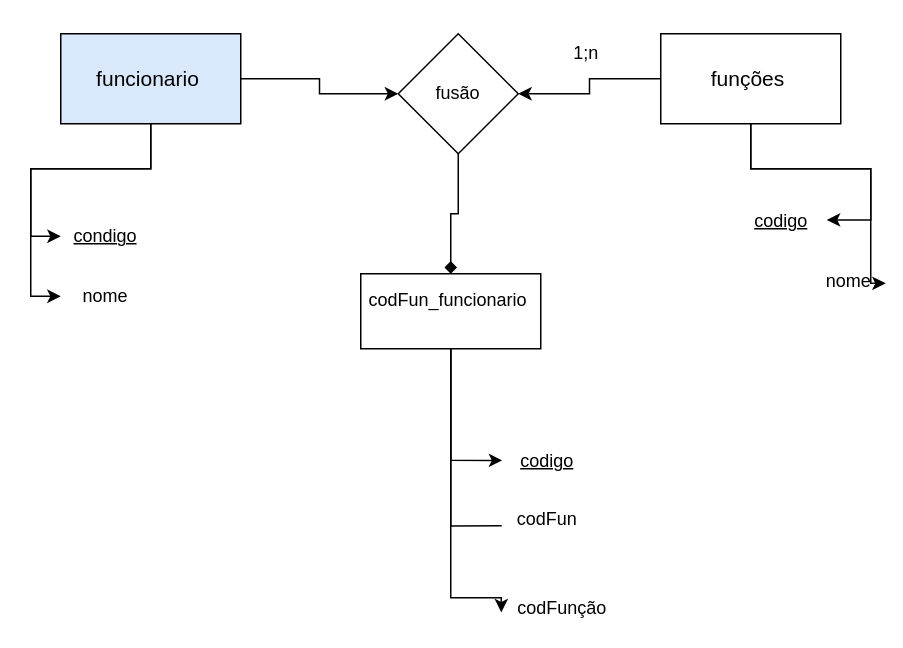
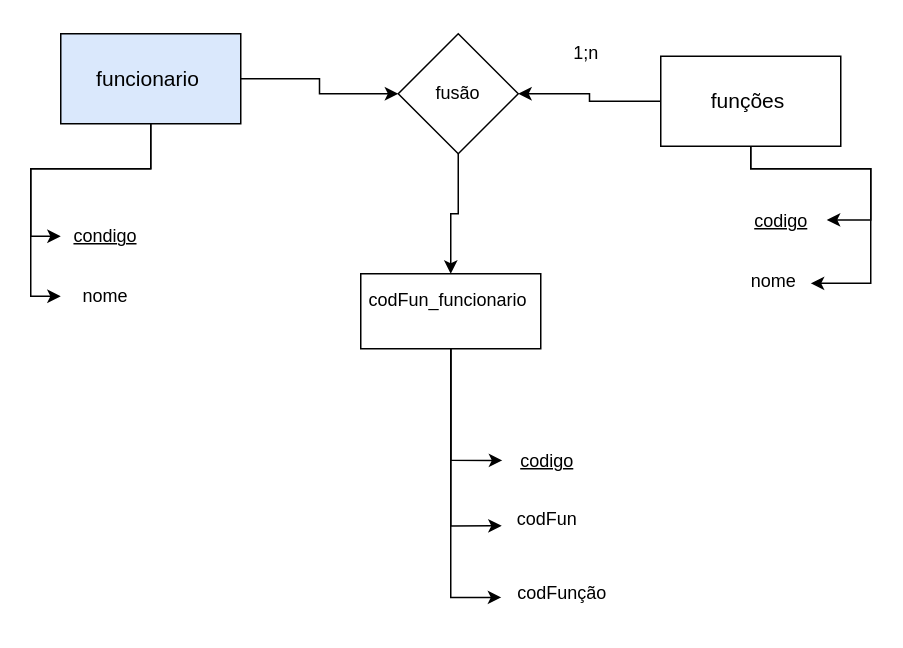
(751, 79) -> (751, 101)
(451, 261) -> (451, 262)
(848, 281) -> (773, 281)
(494, 526) -> (490, 526)
(562, 608) -> (562, 593)
